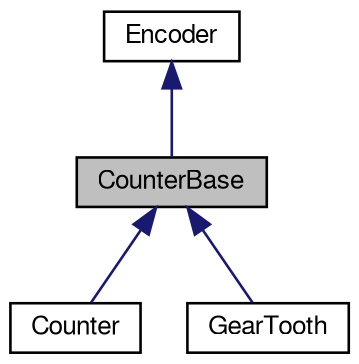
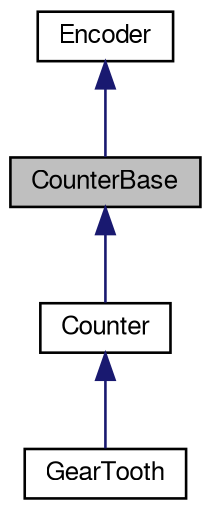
(228, 266) -> (105, 414)
